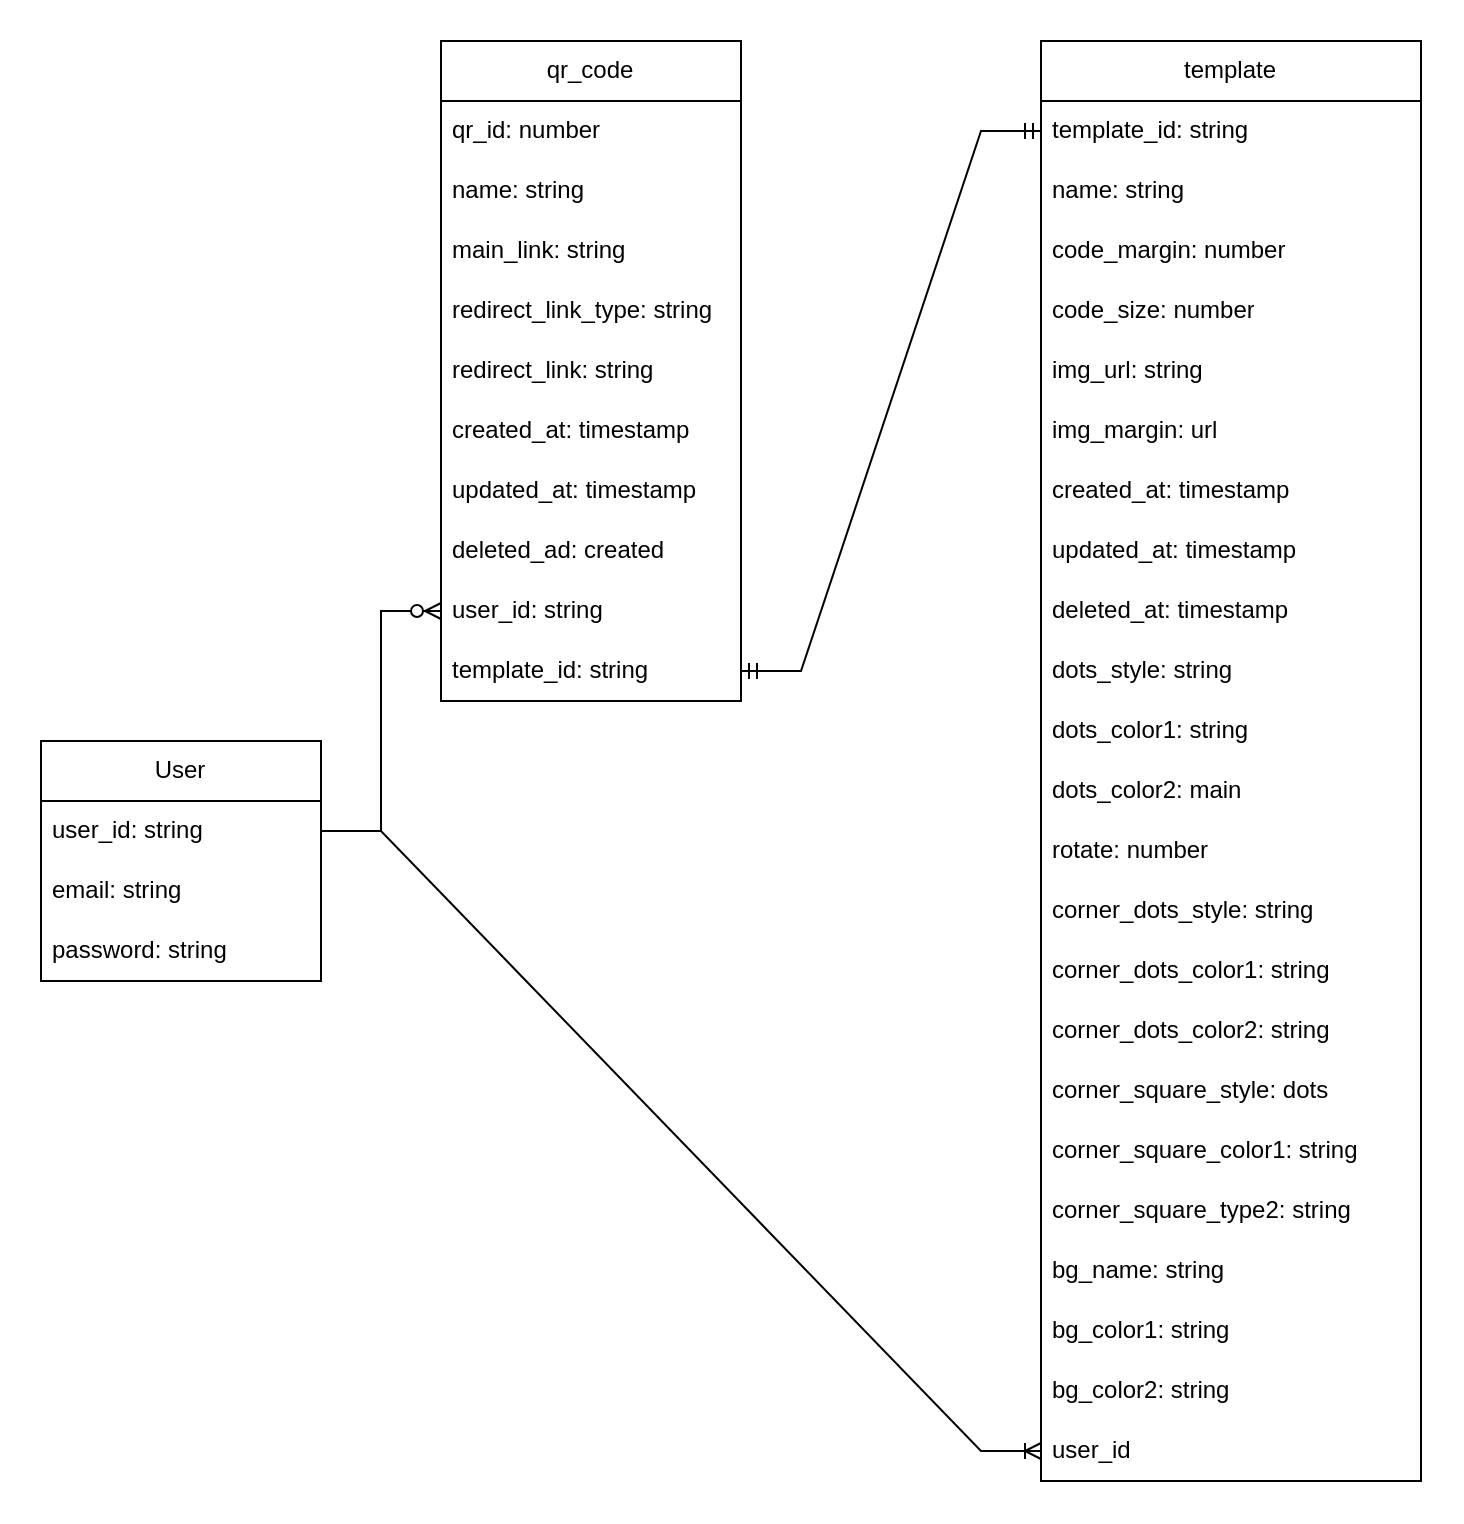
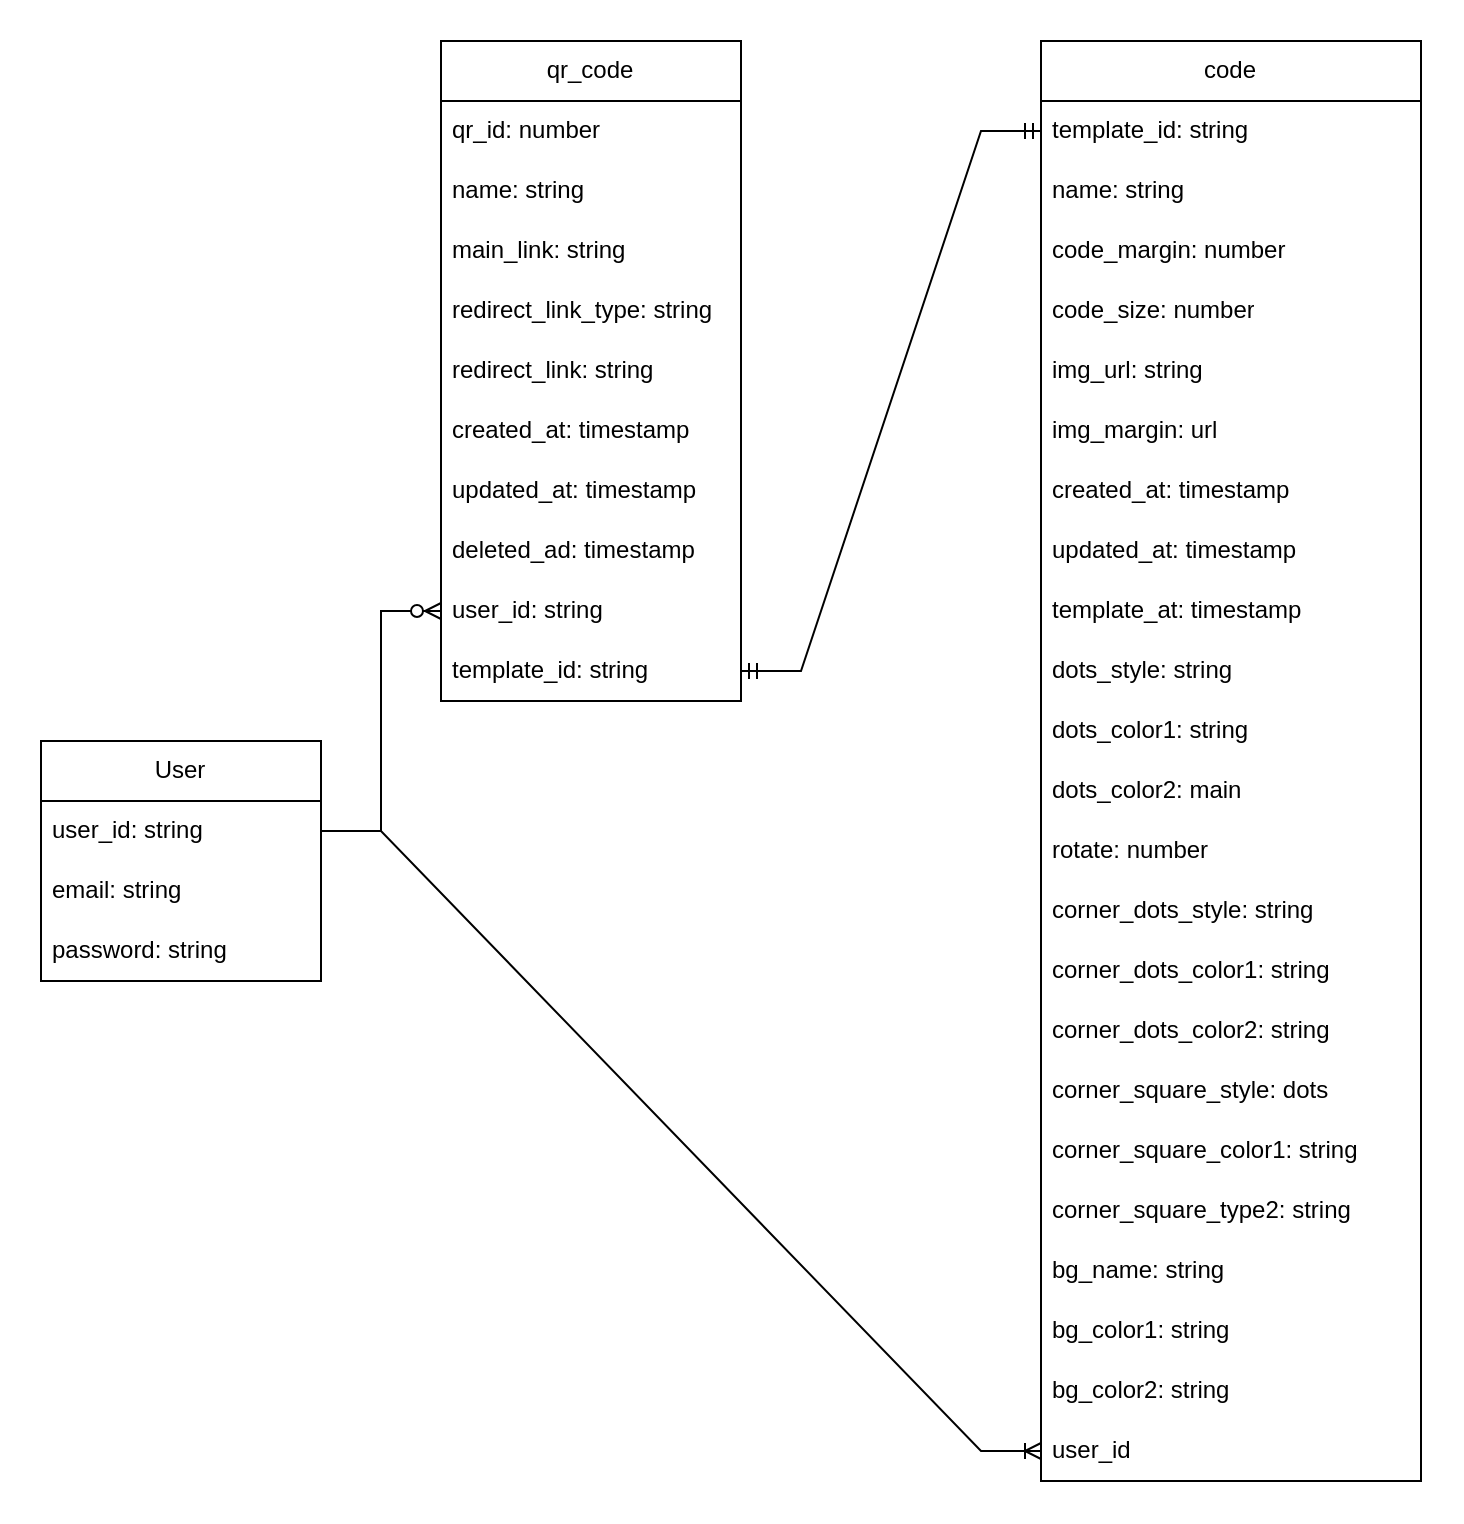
(1231, 71) -> (1231, 71)
(571, 551) -> (582, 551)
(1182, 611) -> (1188, 611)
